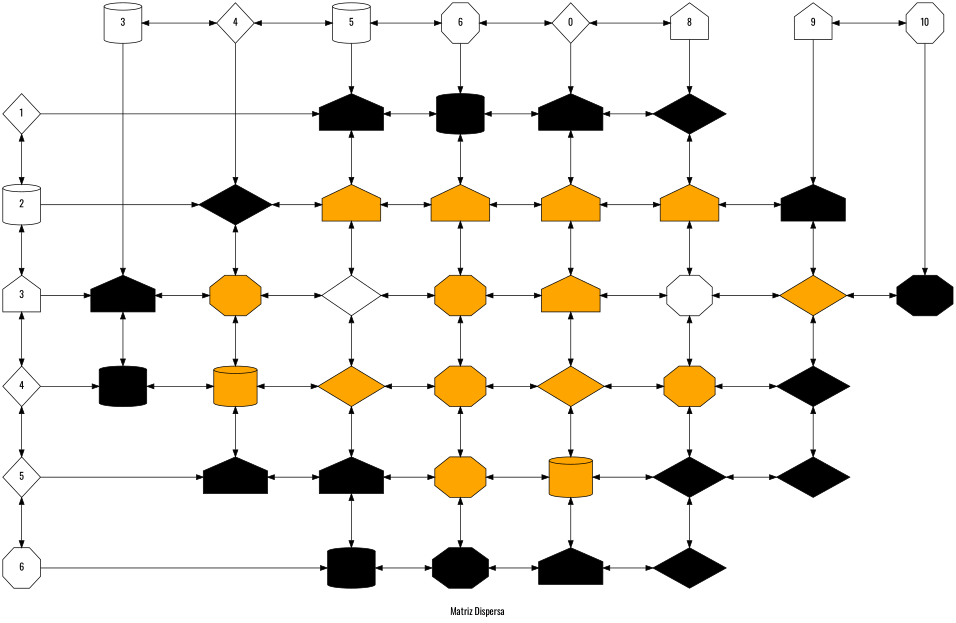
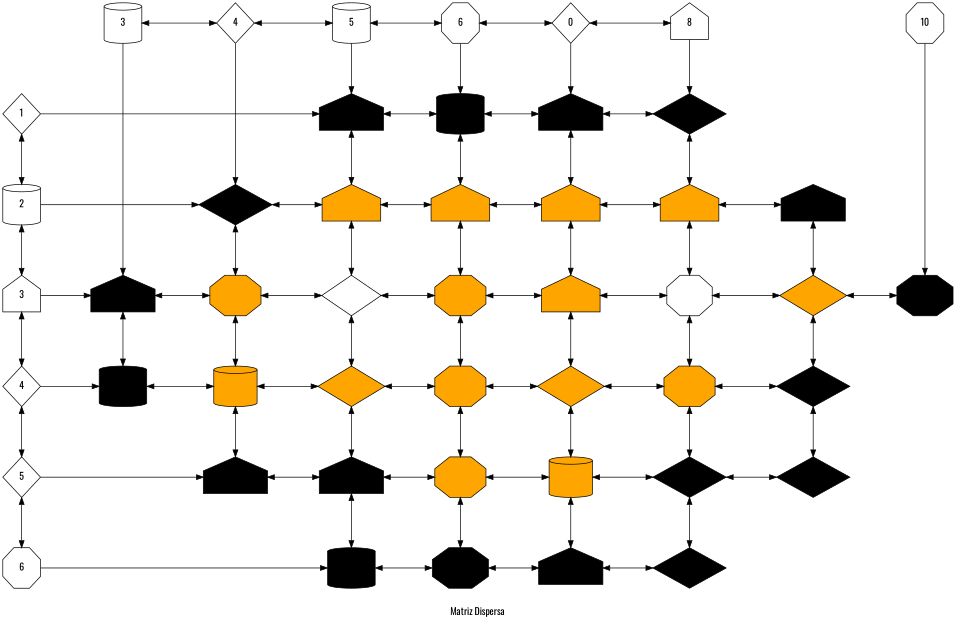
(813, 23) -> none
